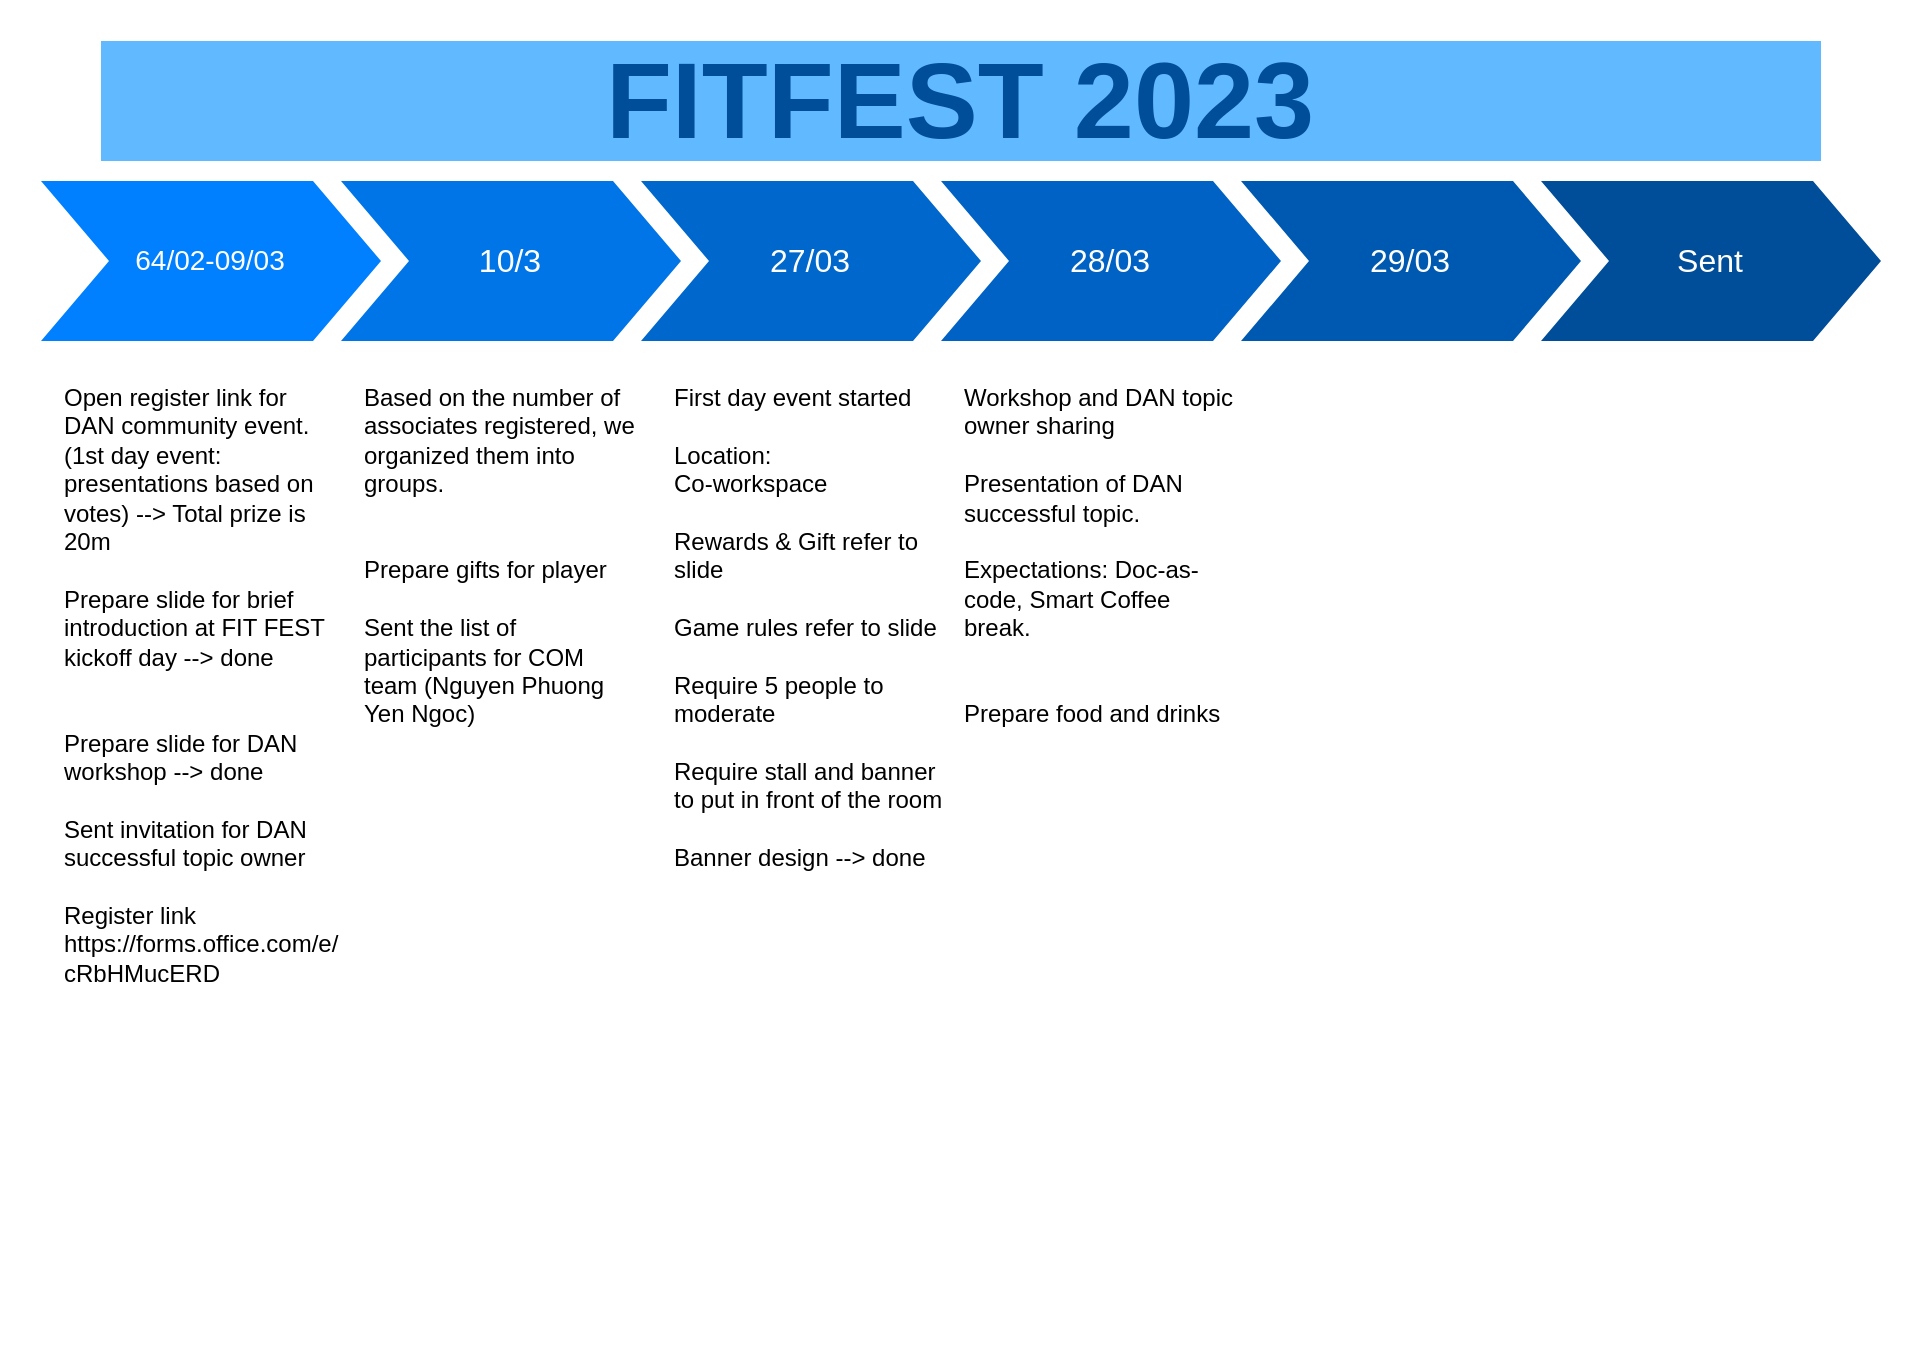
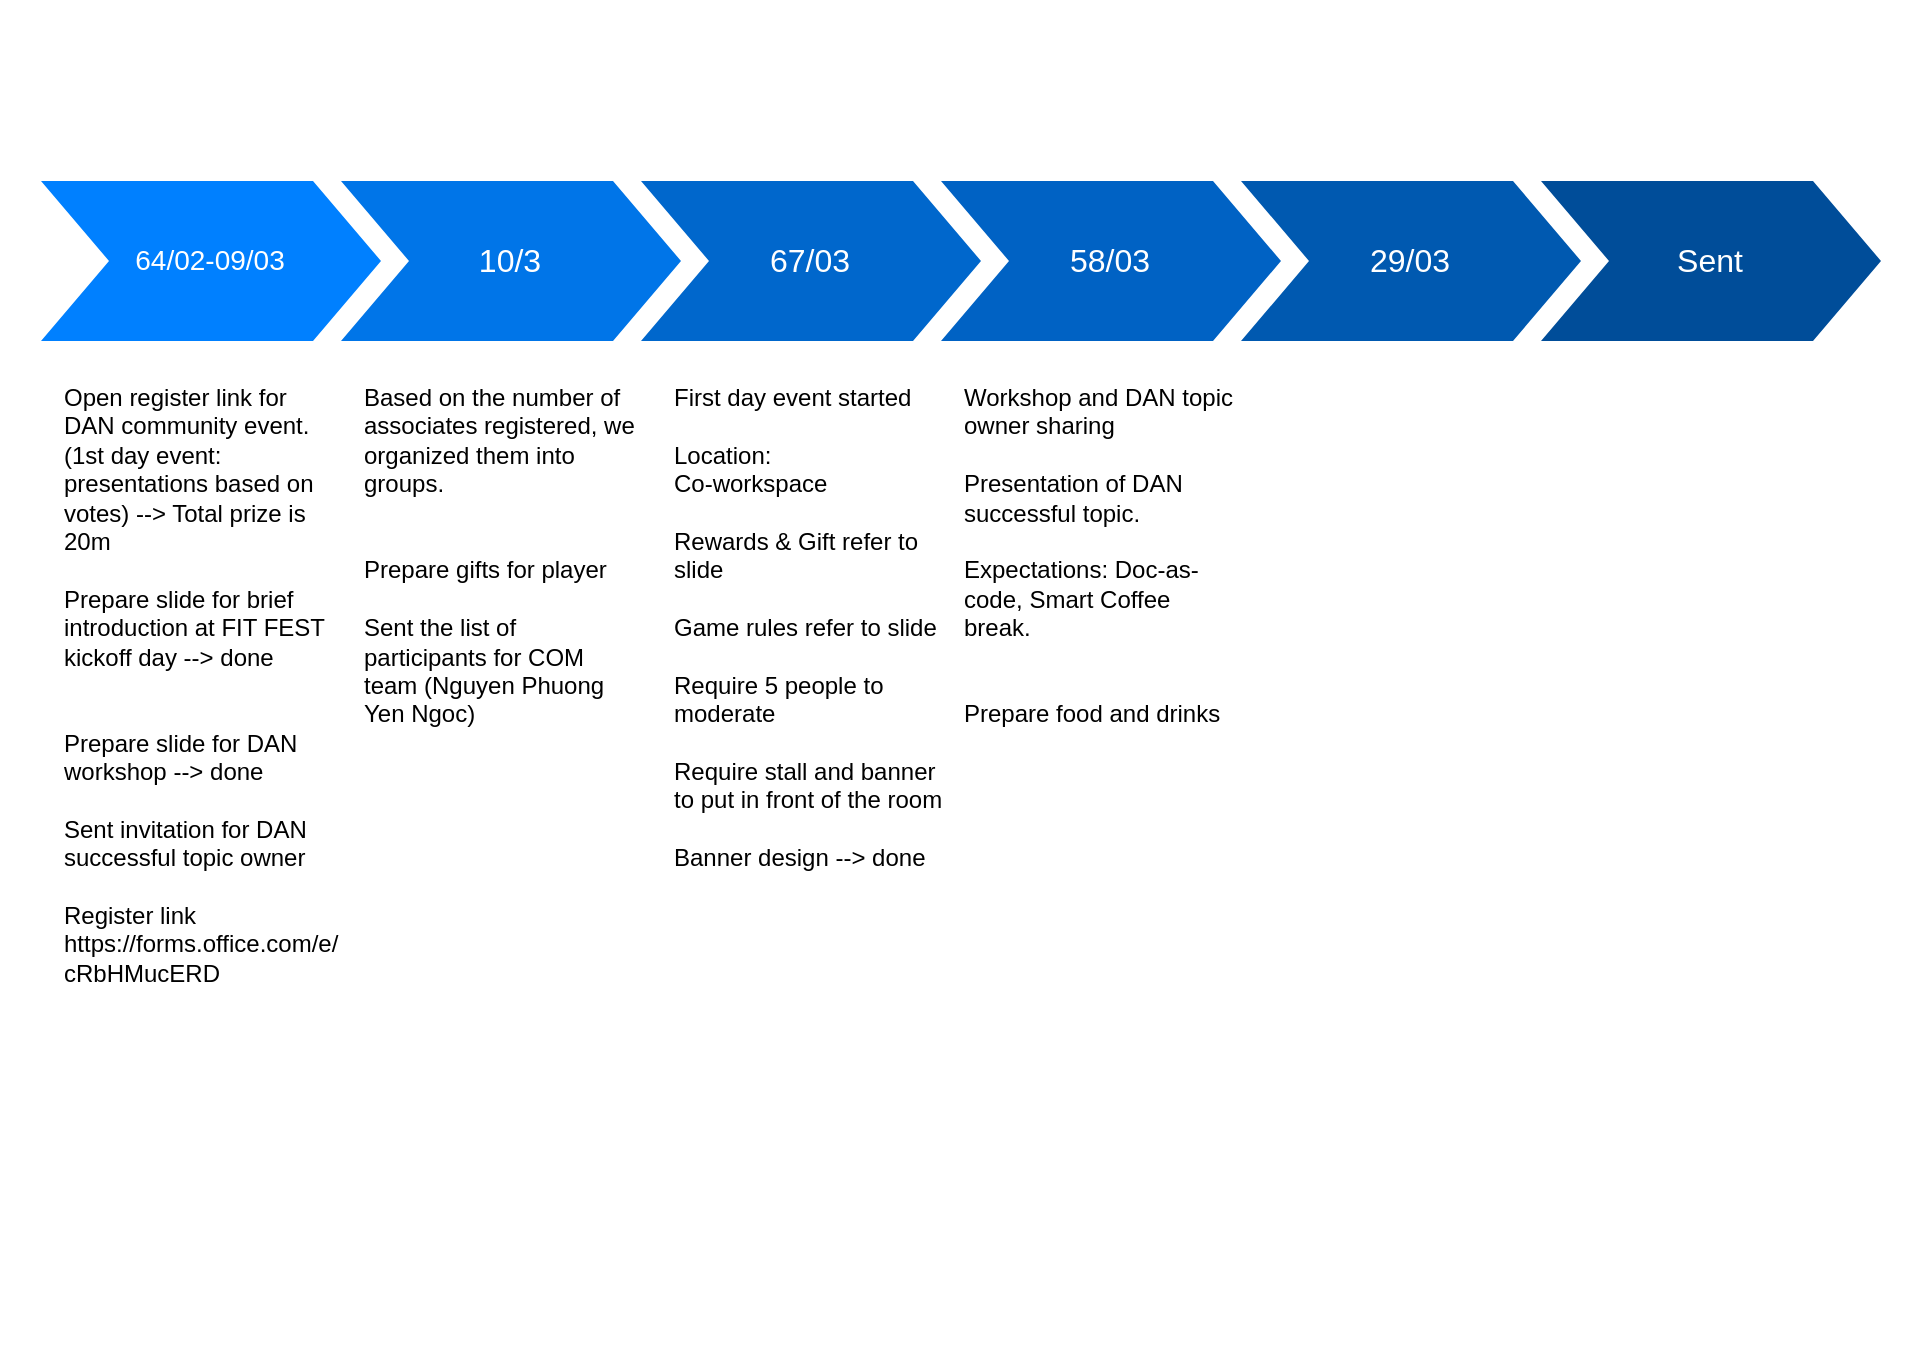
(961, 101) -> none
(811, 261) -> (811, 261)
(1111, 261) -> (1111, 261)
